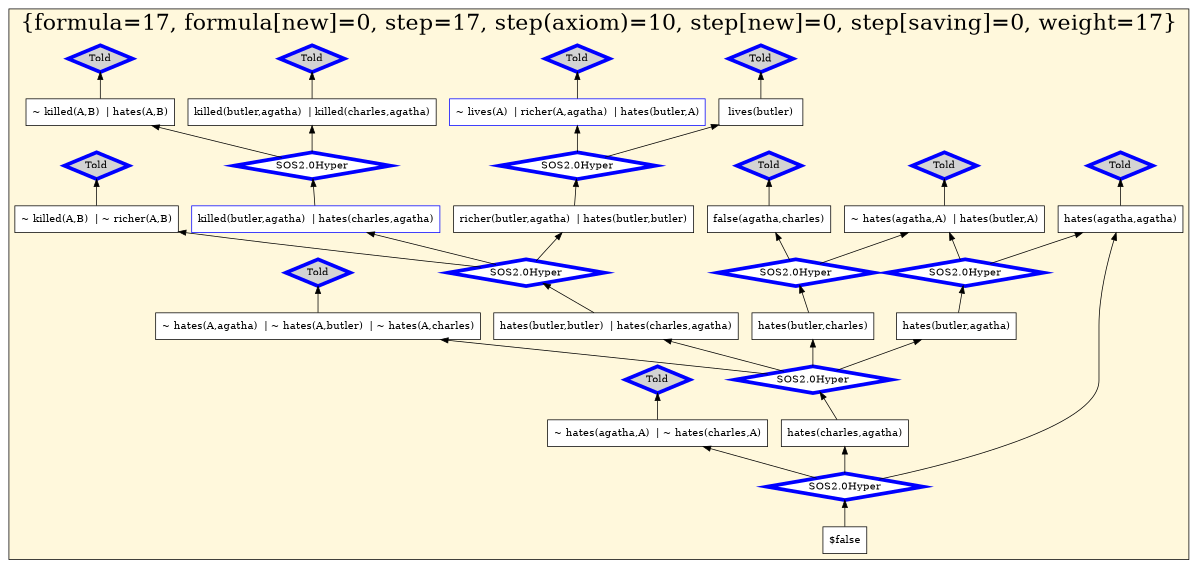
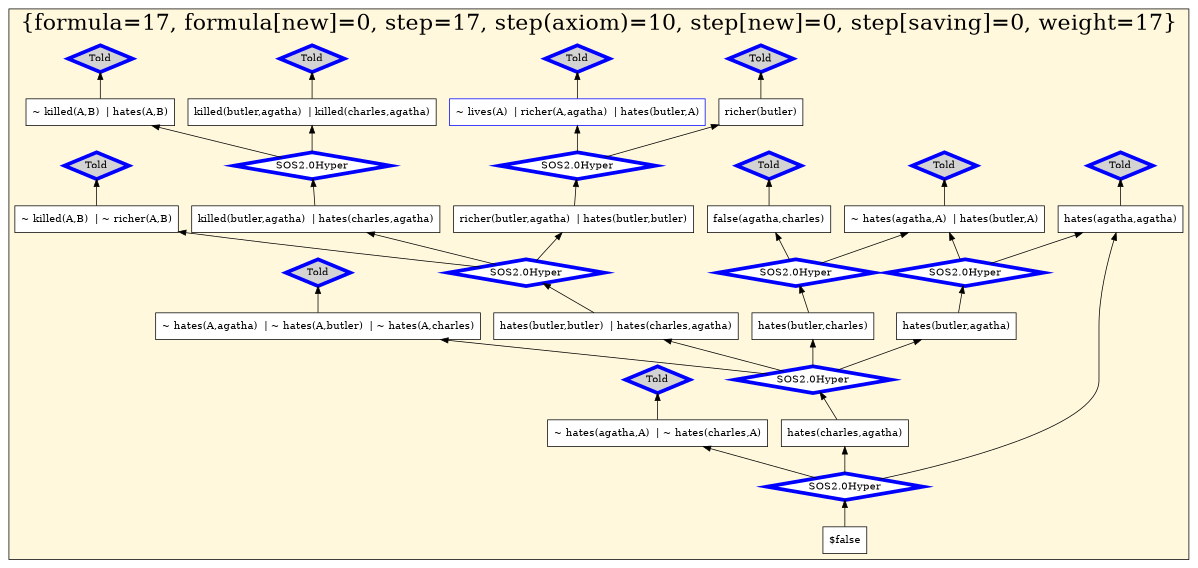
(761, 112) -> (761, 112)
(316, 219) -> (316, 219)
